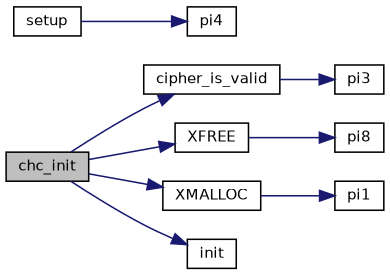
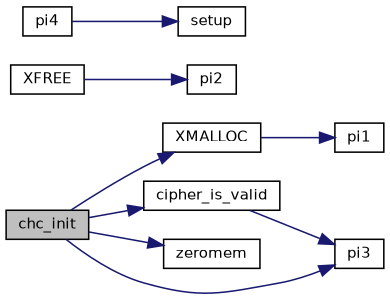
(126, 21) -> (117, 21)
(359, 138) -> (212, 80)
(124, 153) -> (188, 292)
(212, 254) -> (212, 254)
